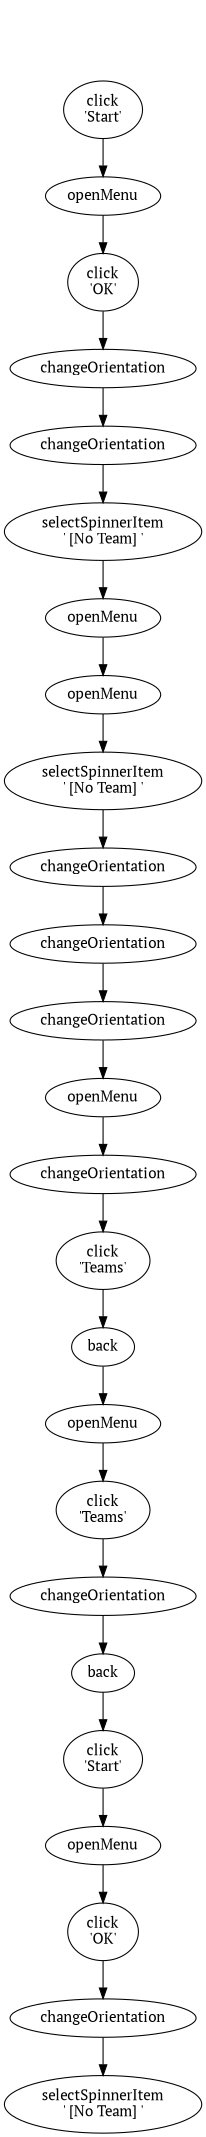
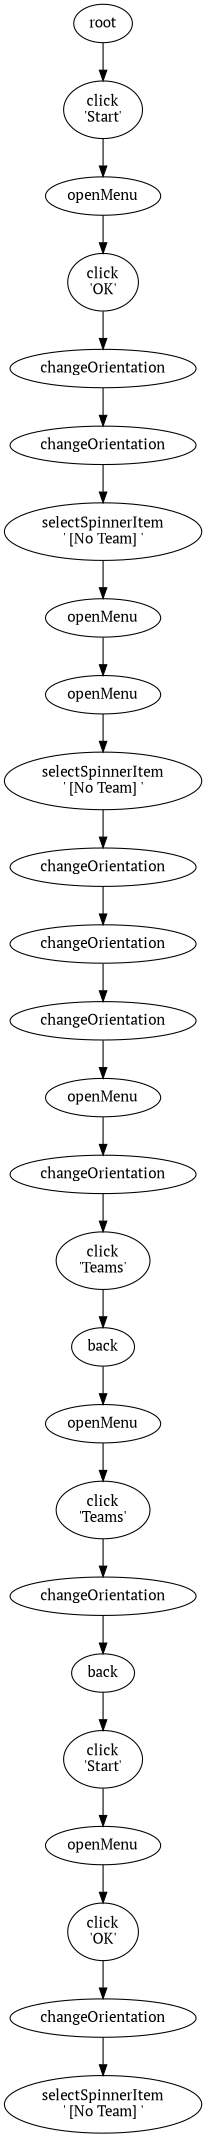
none -> (103, 23)
